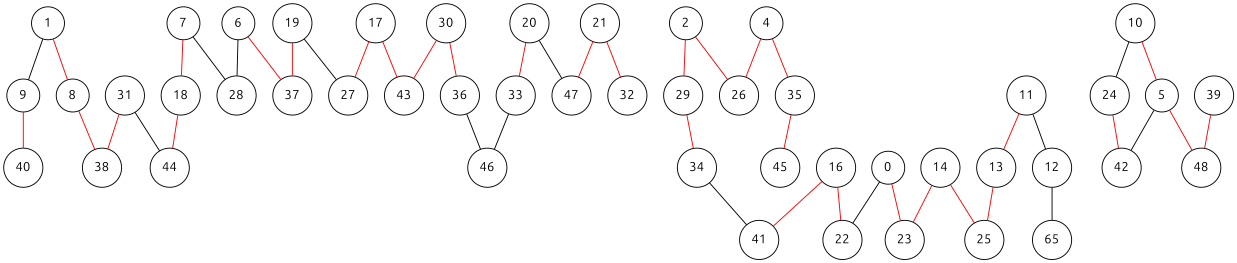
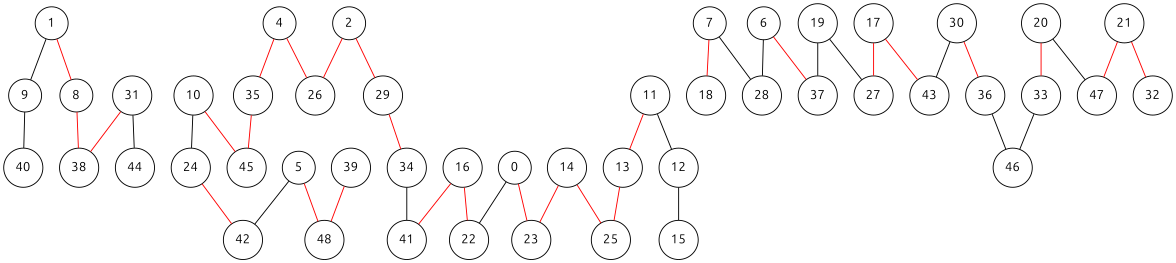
(292, 59) -> (818, 59)
(425, 59) -> (943, 60)
(1149, 61) -> (220, 132)
(23, 130) -> (24, 130)
(175, 132) -> none
(1052, 240) -> (679, 240)
